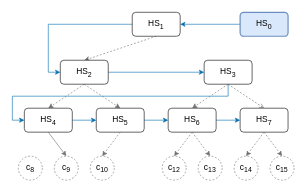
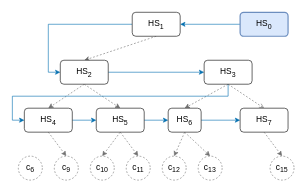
(192, 120) -> (185, 120)
(56, 143) -> (56, 143)
none -> (131, 146)
(252, 149) -> none
(30, 168) -> (30, 168)
none -> (138, 168)
(246, 168) -> none
